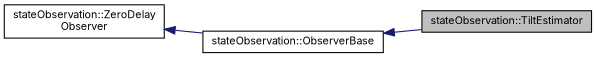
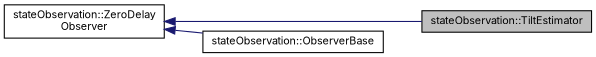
(408, 31) -> (299, 21)
